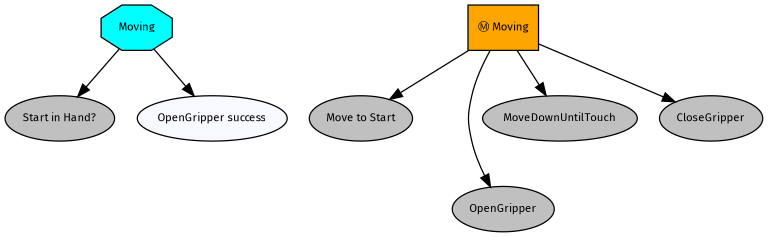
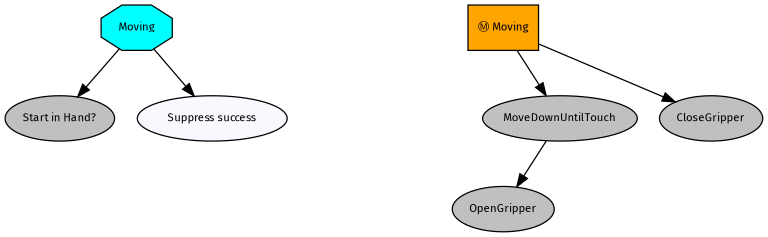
(469, 113) -> (535, 159)
(212, 118) -> (212, 118)
(361, 118) -> none
